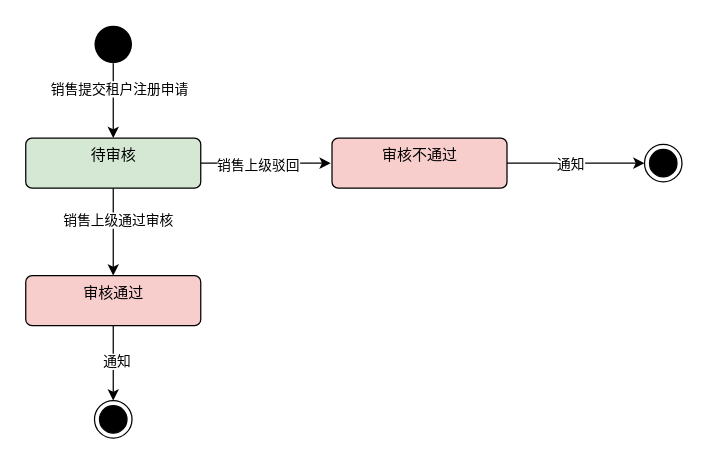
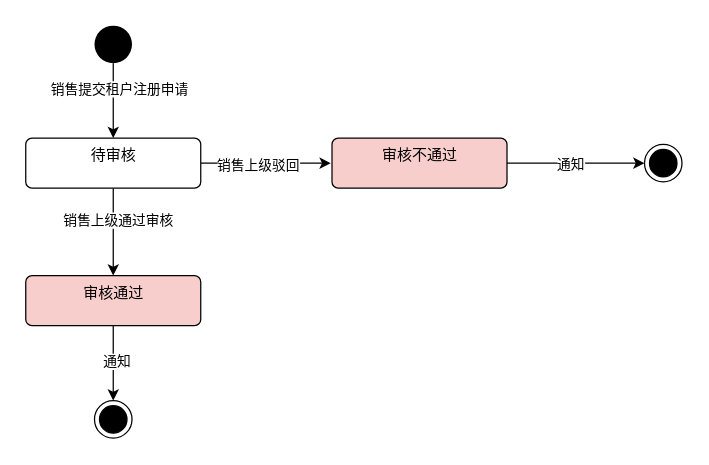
(113, 163) -> (113, 163)
